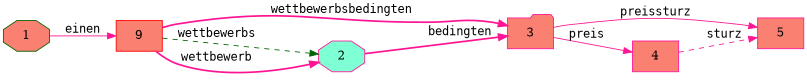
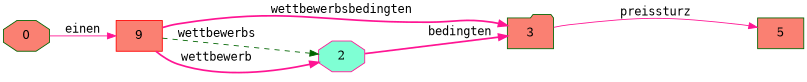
(530, 33) -> (530, 33)
(781, 33) -> (781, 33)
(26, 36) -> (26, 36)
(656, 56) -> none
